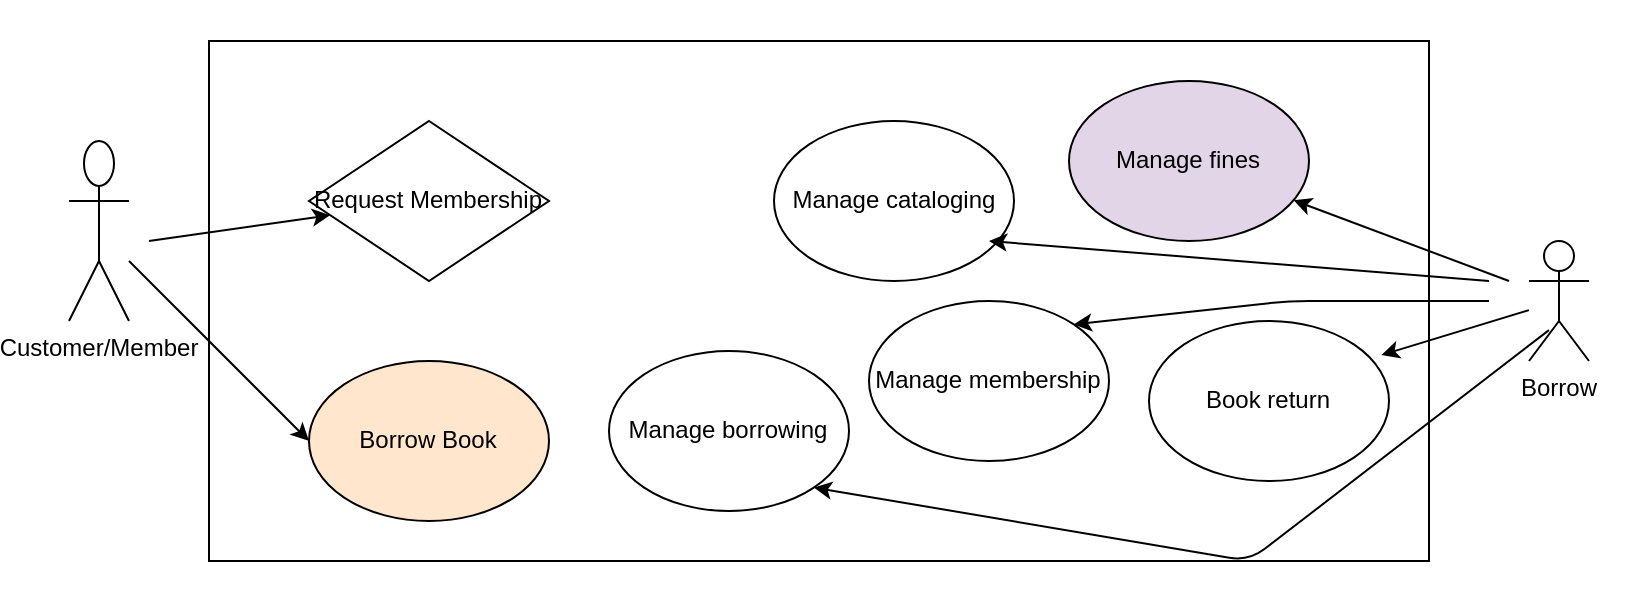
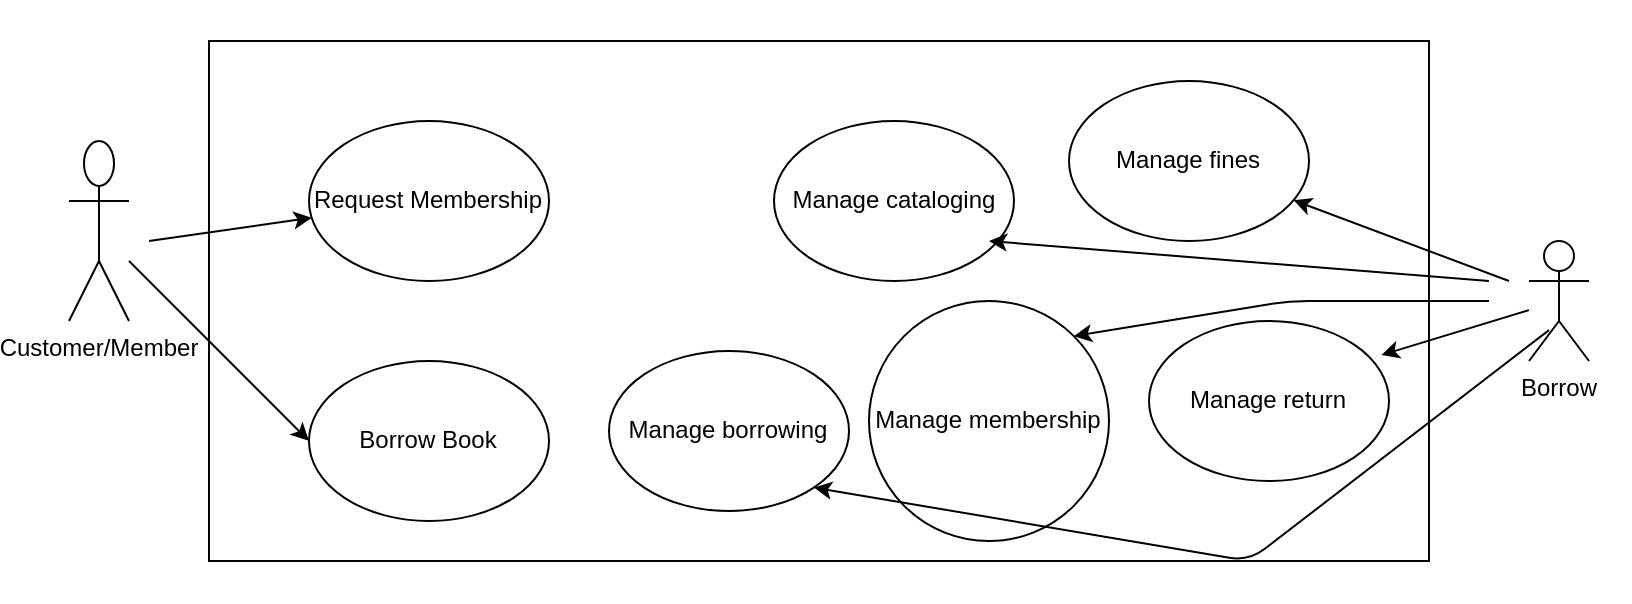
(1189, 161) -> (1189, 161)
(429, 201) -> (429, 201)
(989, 381) -> (989, 421)
(1269, 401) -> (1269, 401)
(429, 441) -> (429, 441)
